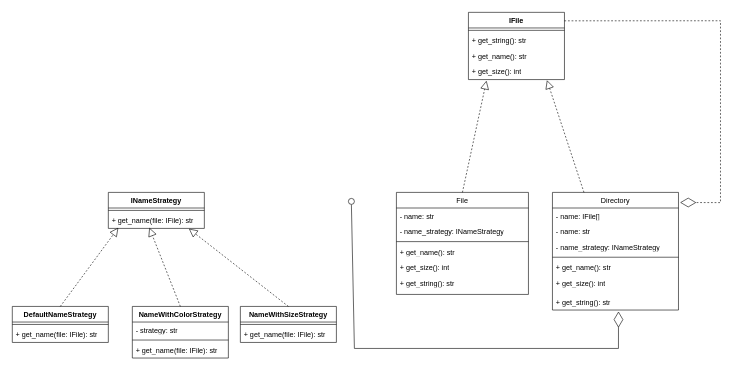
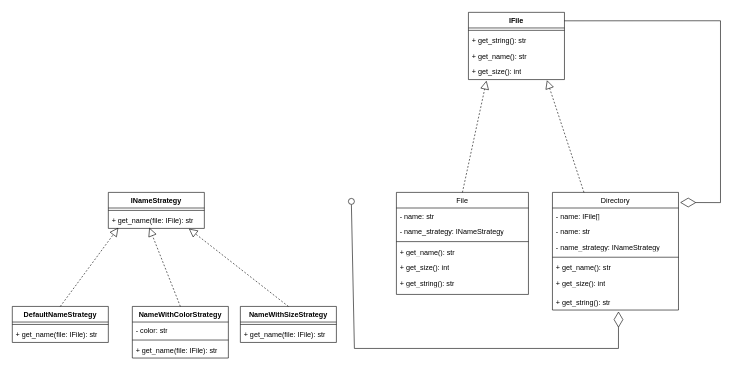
(720, 45) -> (720, 45)
(163, 330) -> (156, 330)
